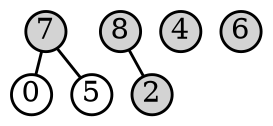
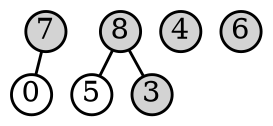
(69, 63) -> (106, 63)
(152, 95) -> (152, 95)
